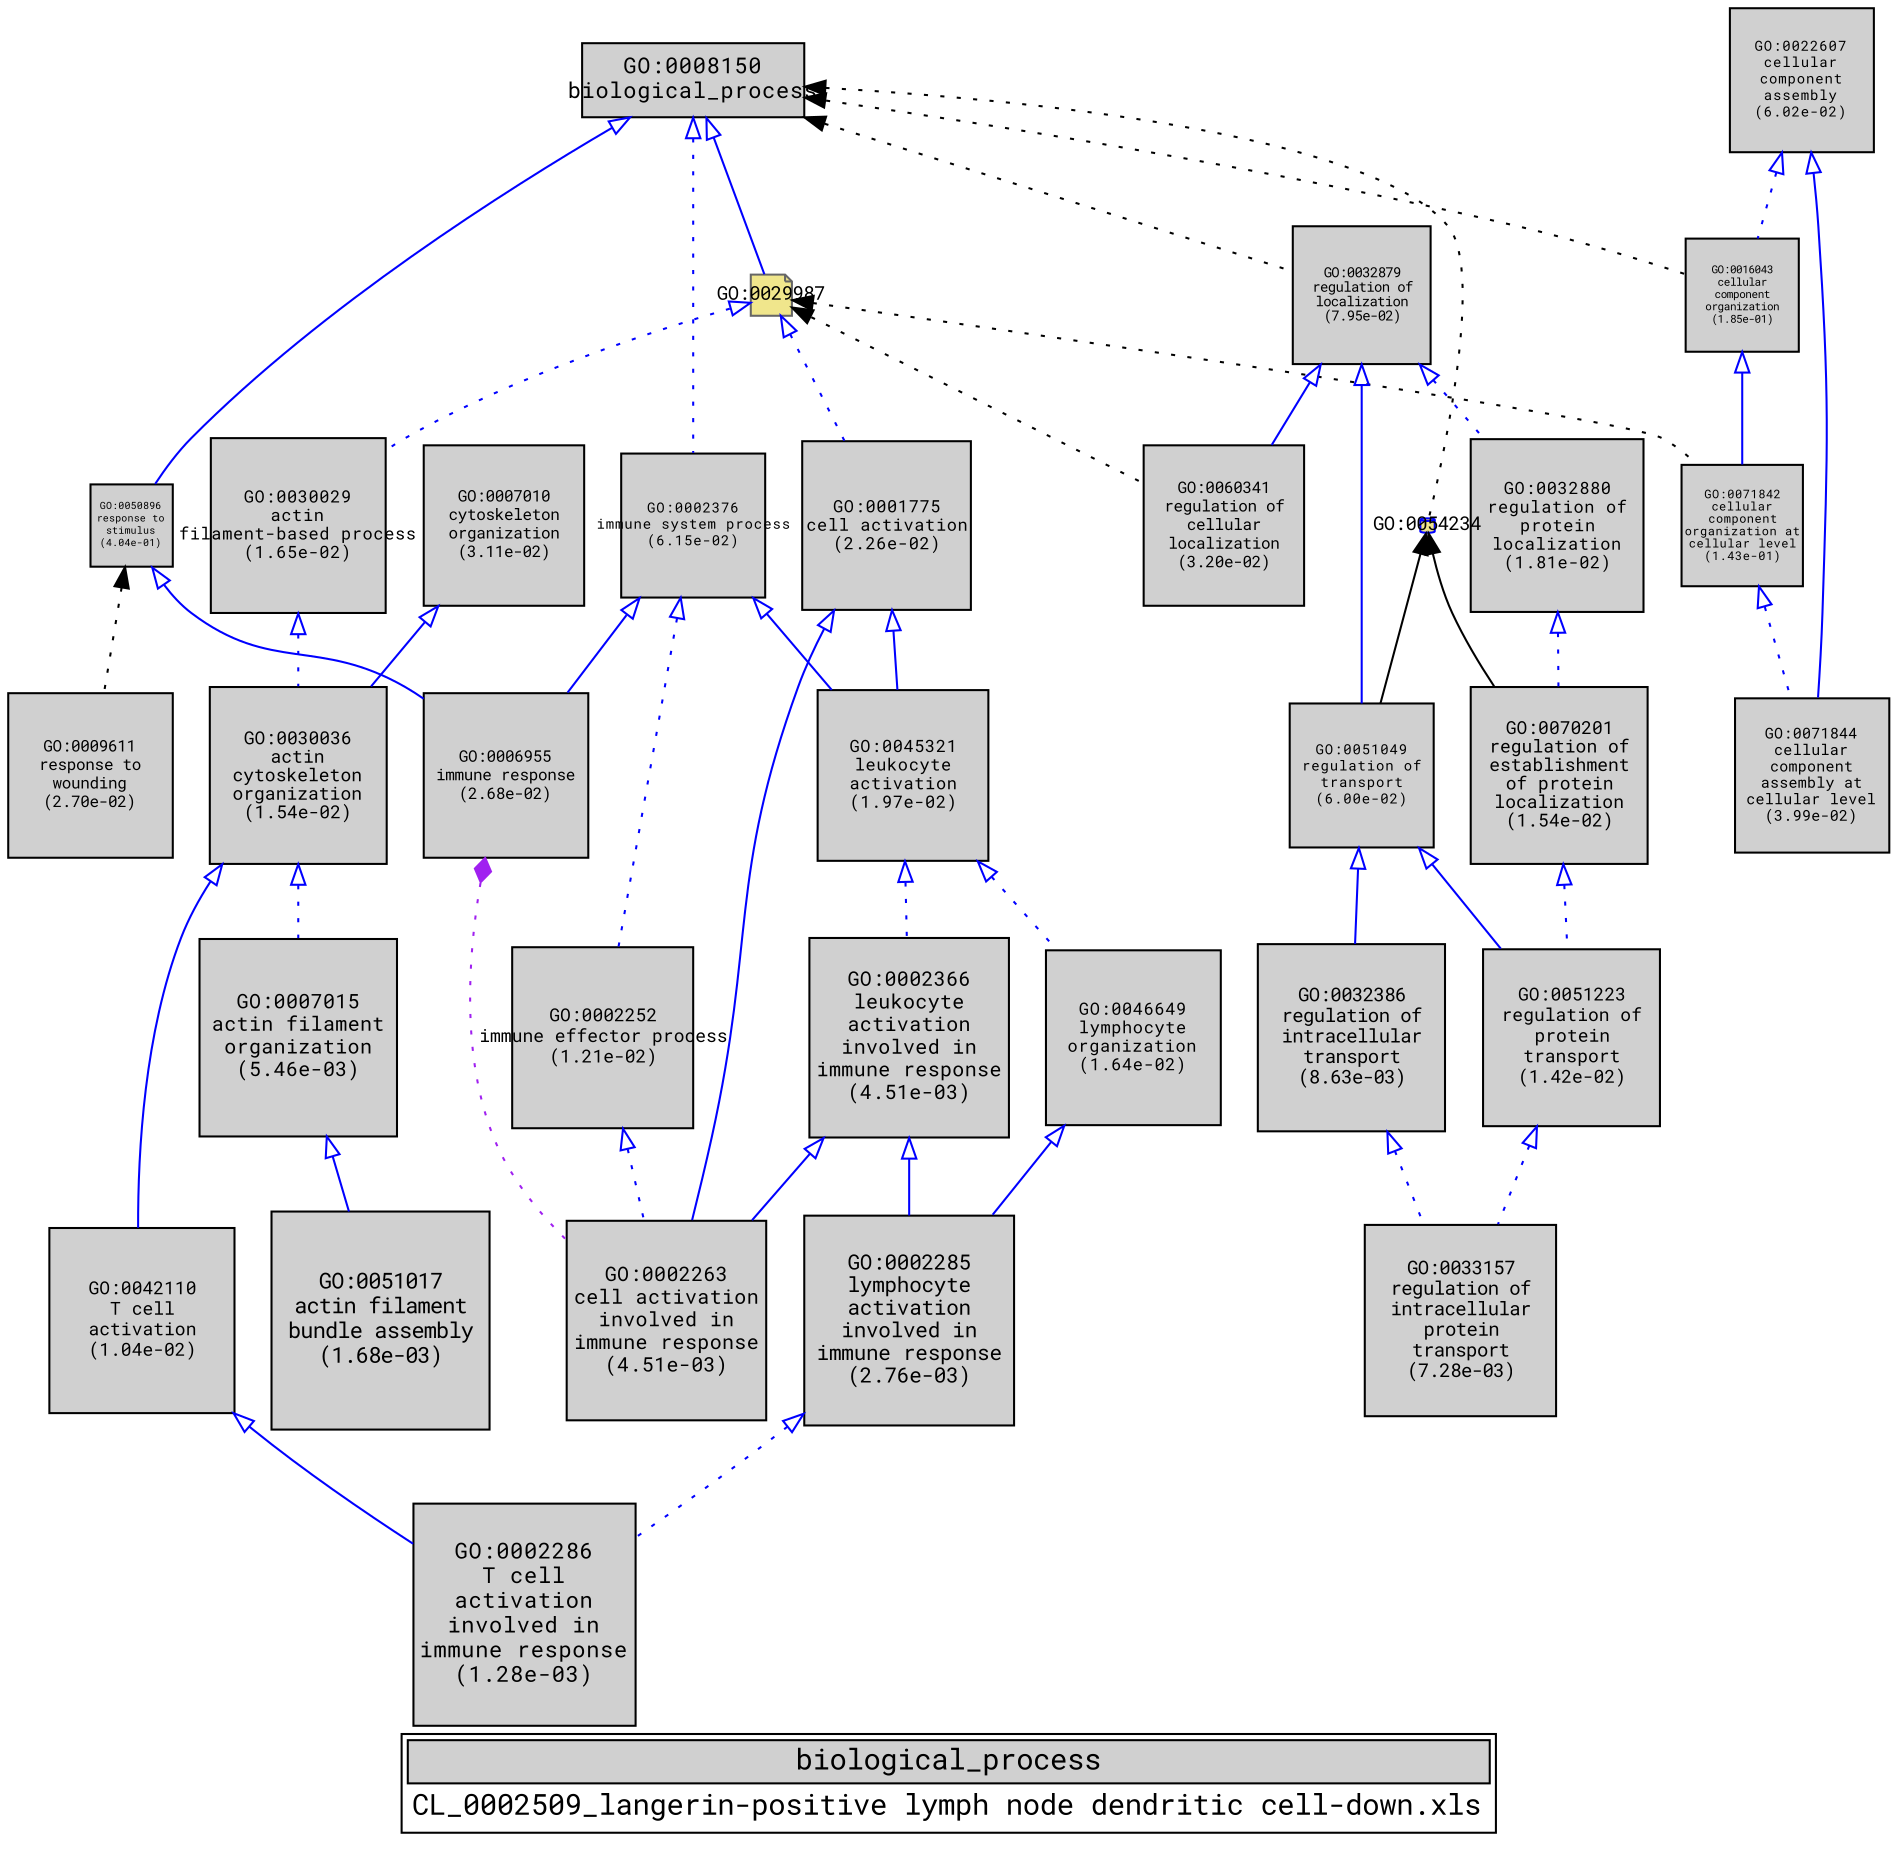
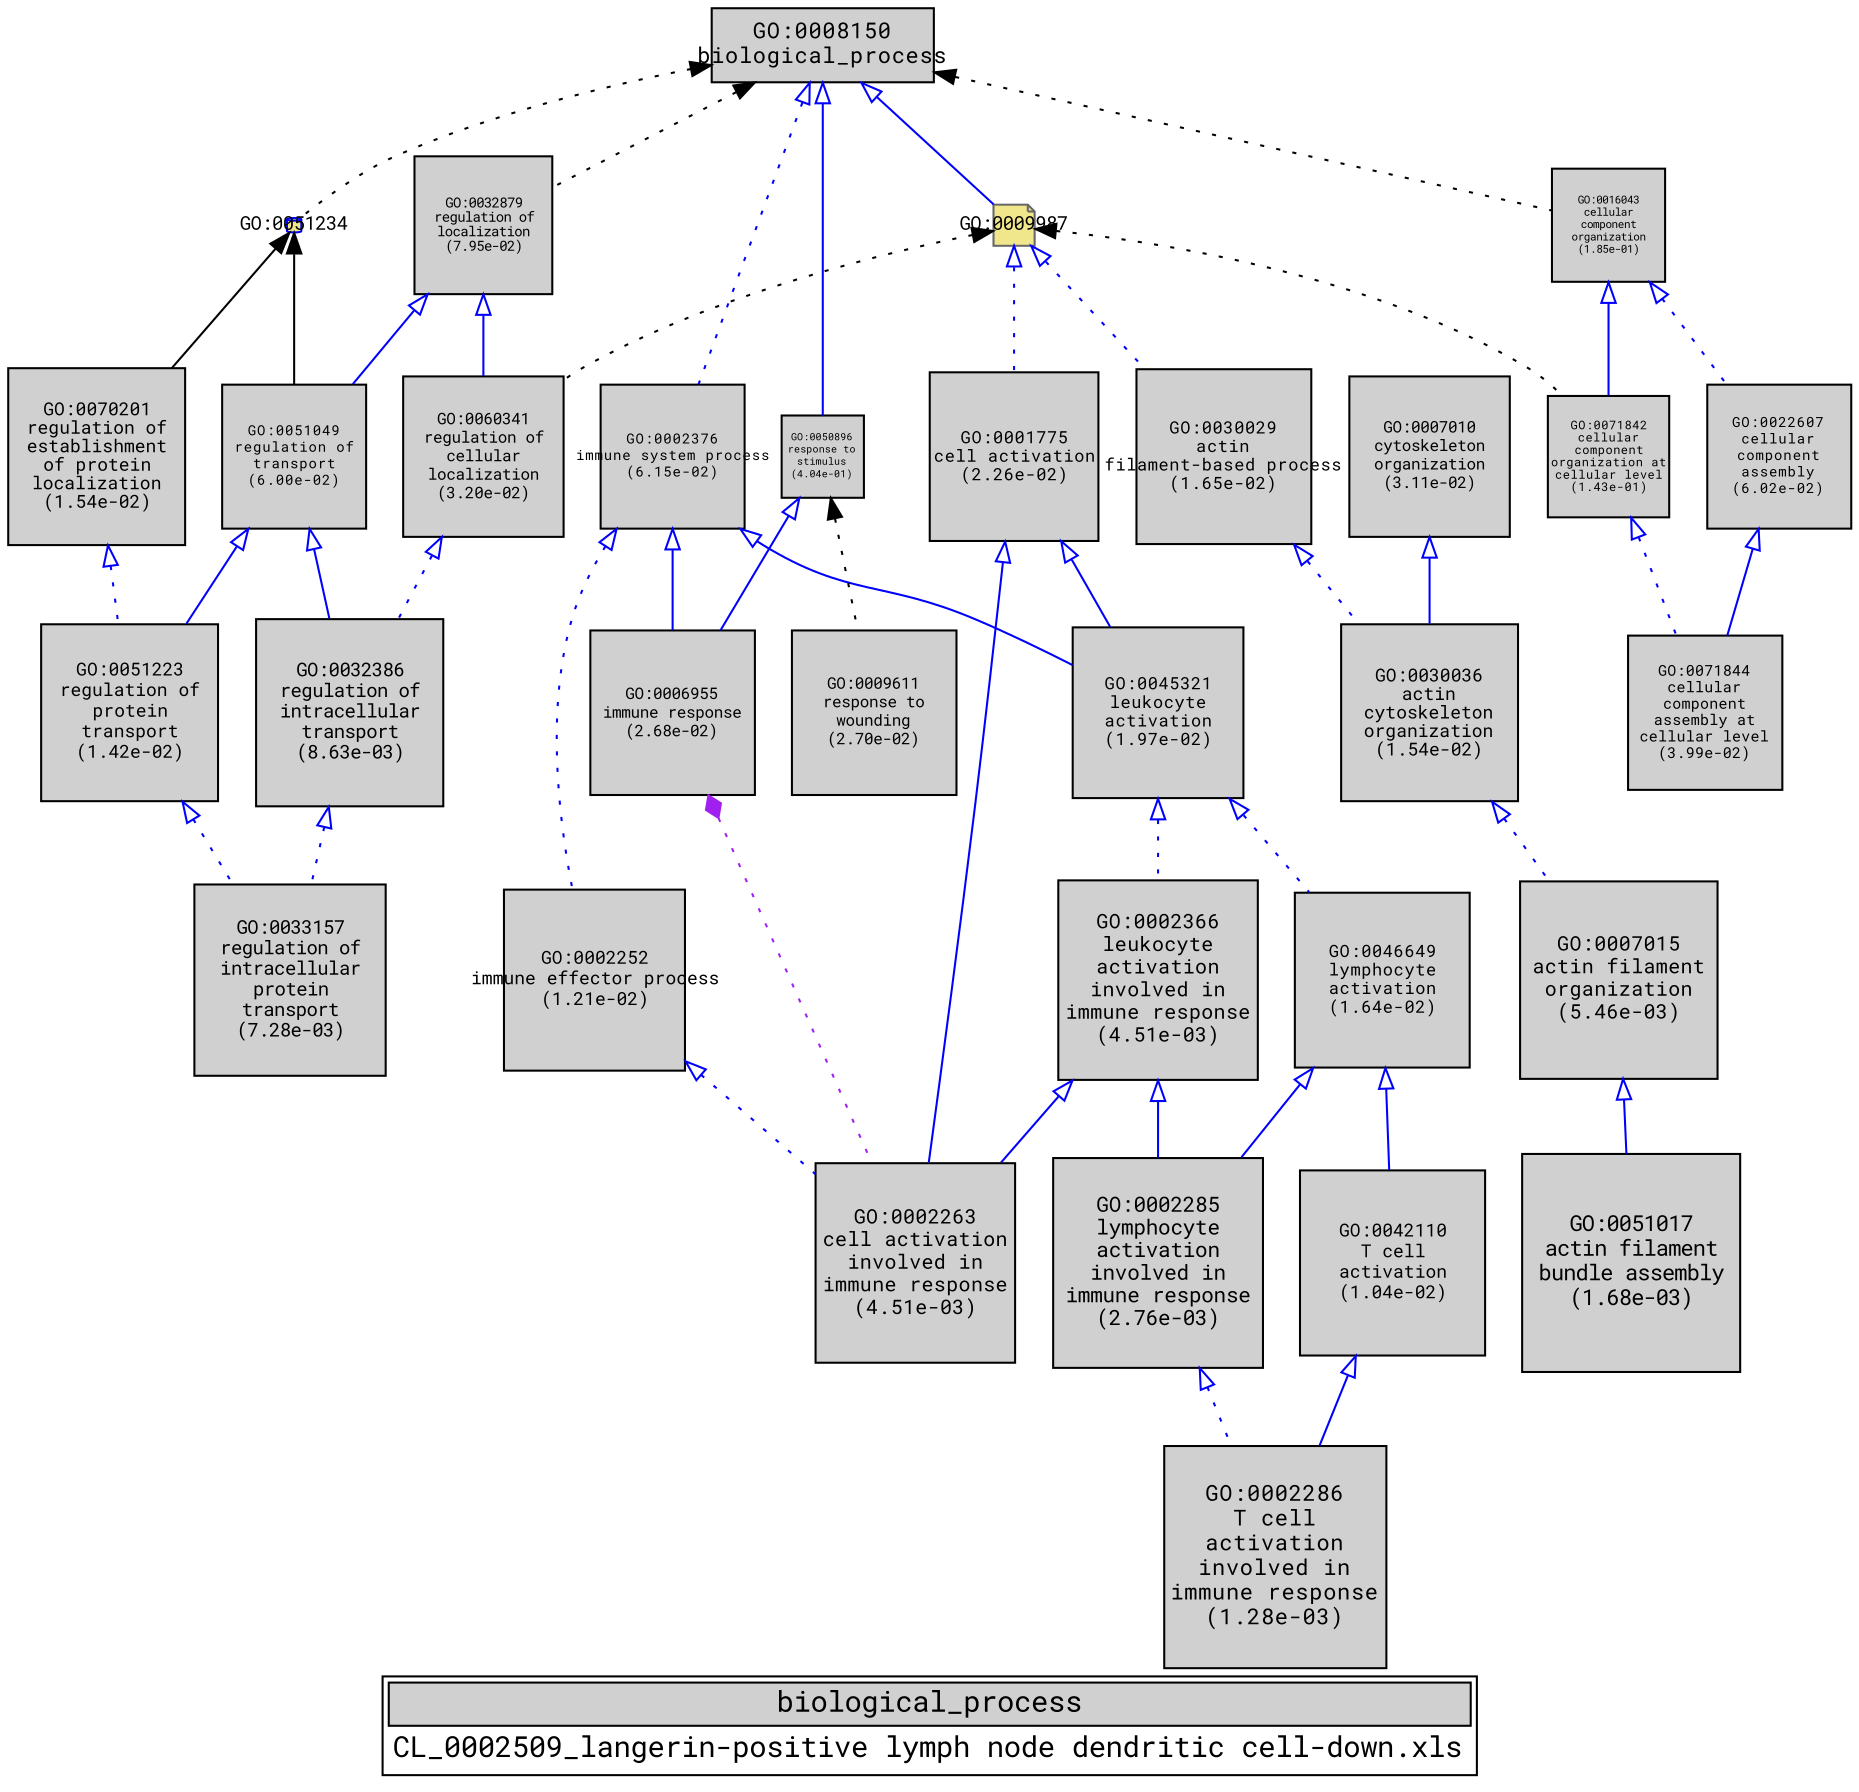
(1767, 206) -> (1694, 342)
(771, 295) -> (1014, 225)
(1428, 526) -> (294, 225)
(1557, 526) -> none
none -> (415, 587)
(1133, 1046) -> (1383, 989)
(152, 1049) -> (1388, 1130)
